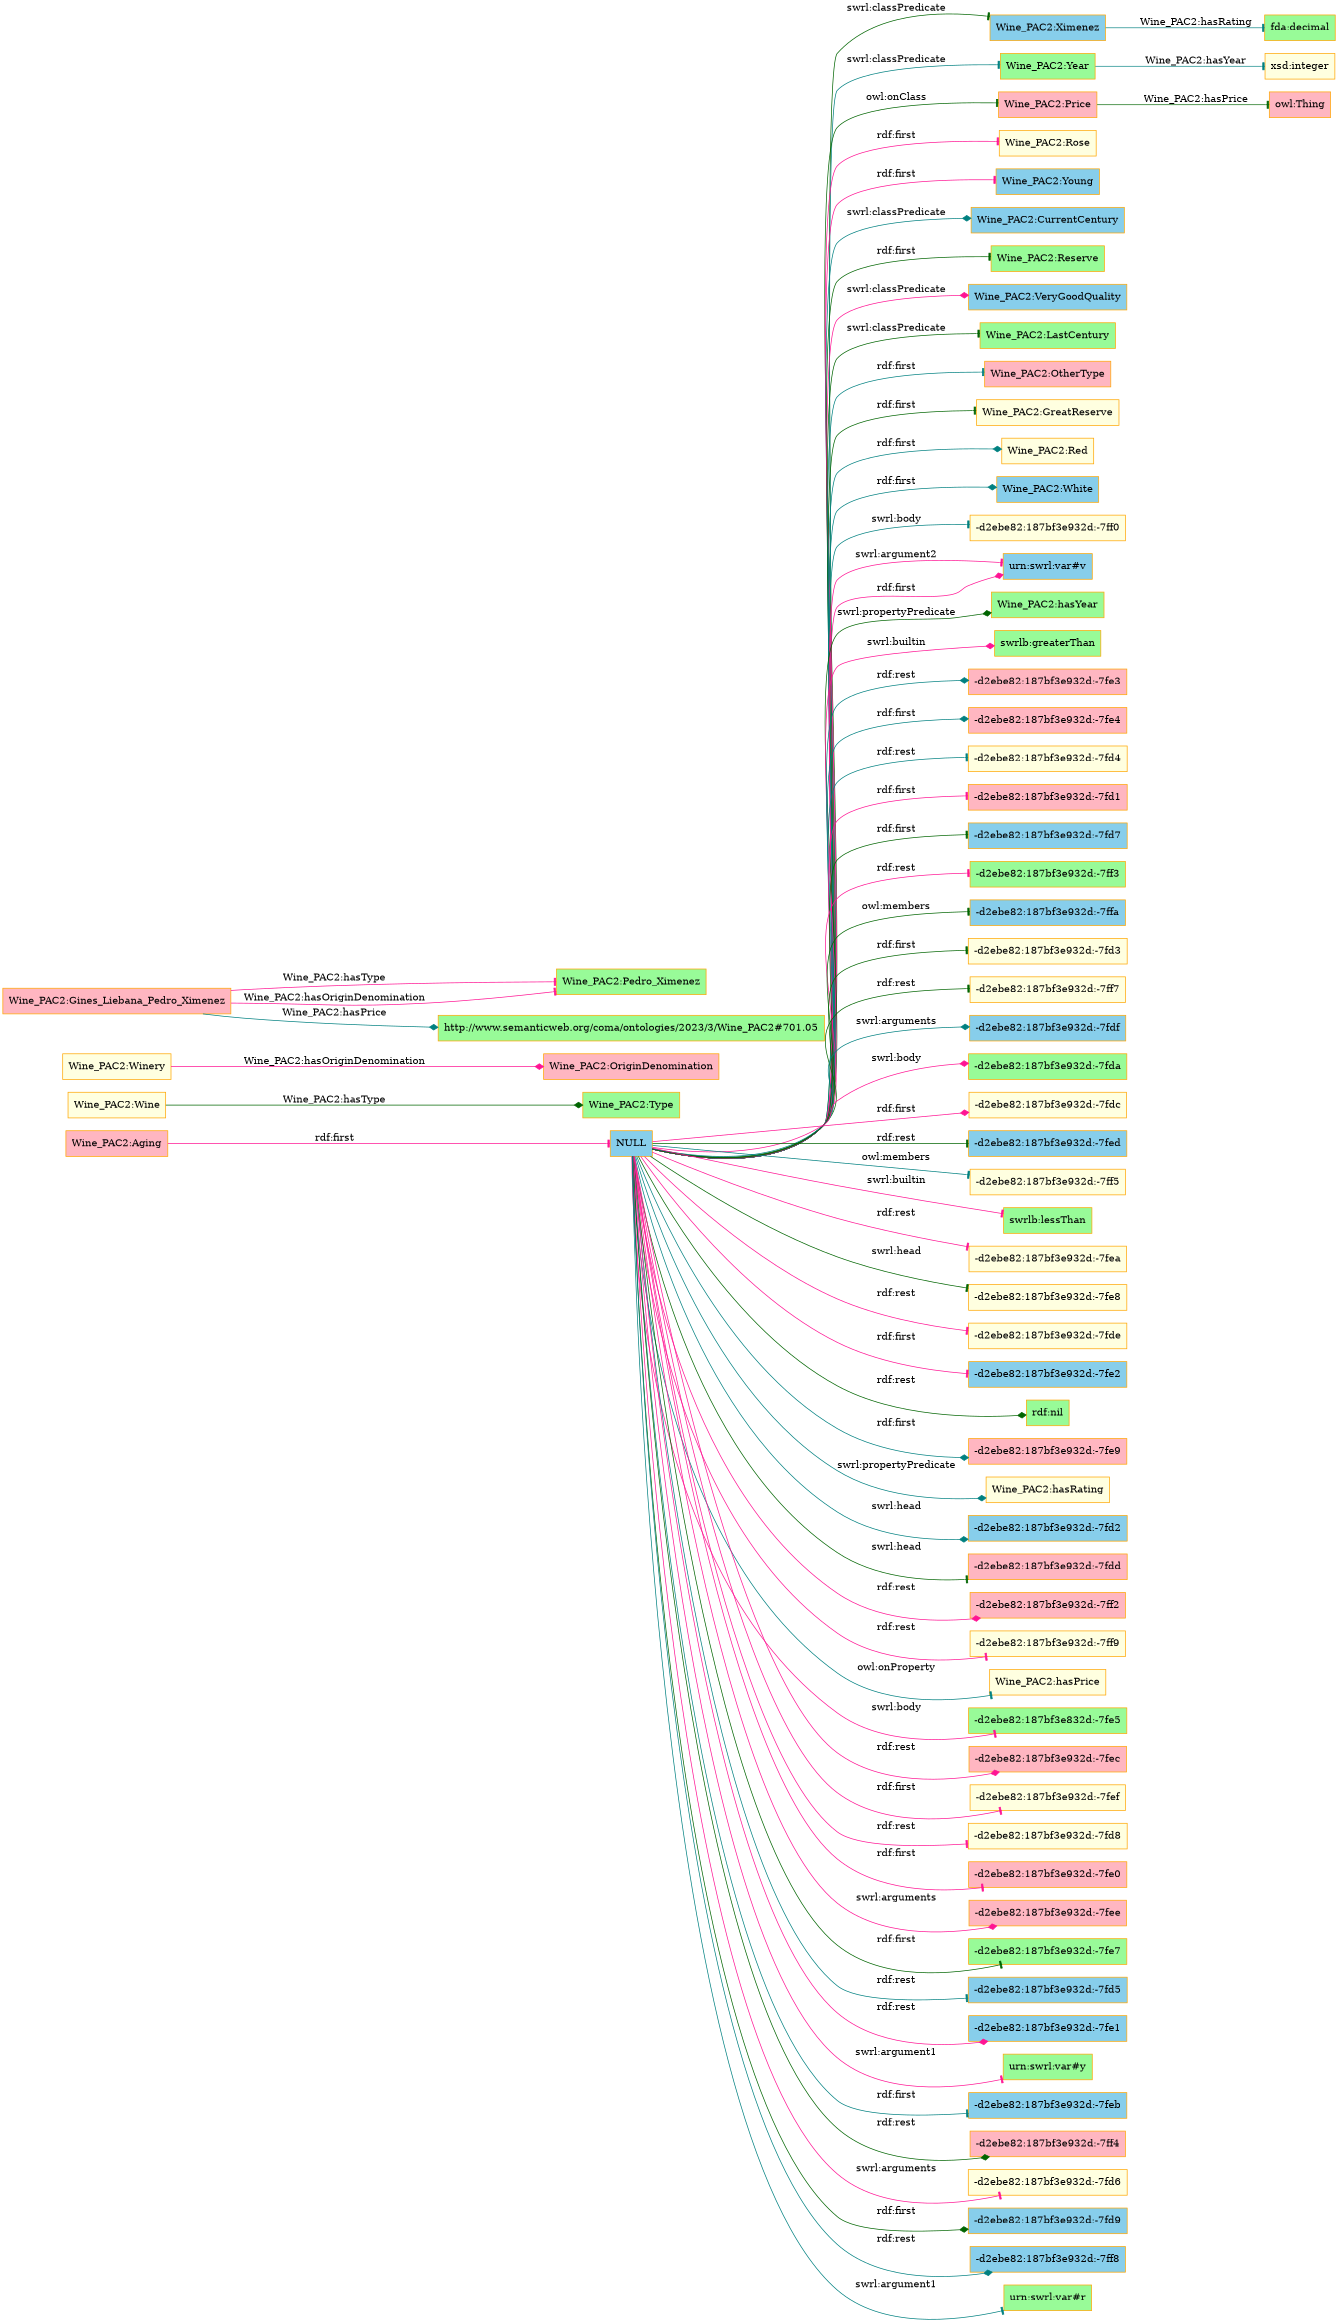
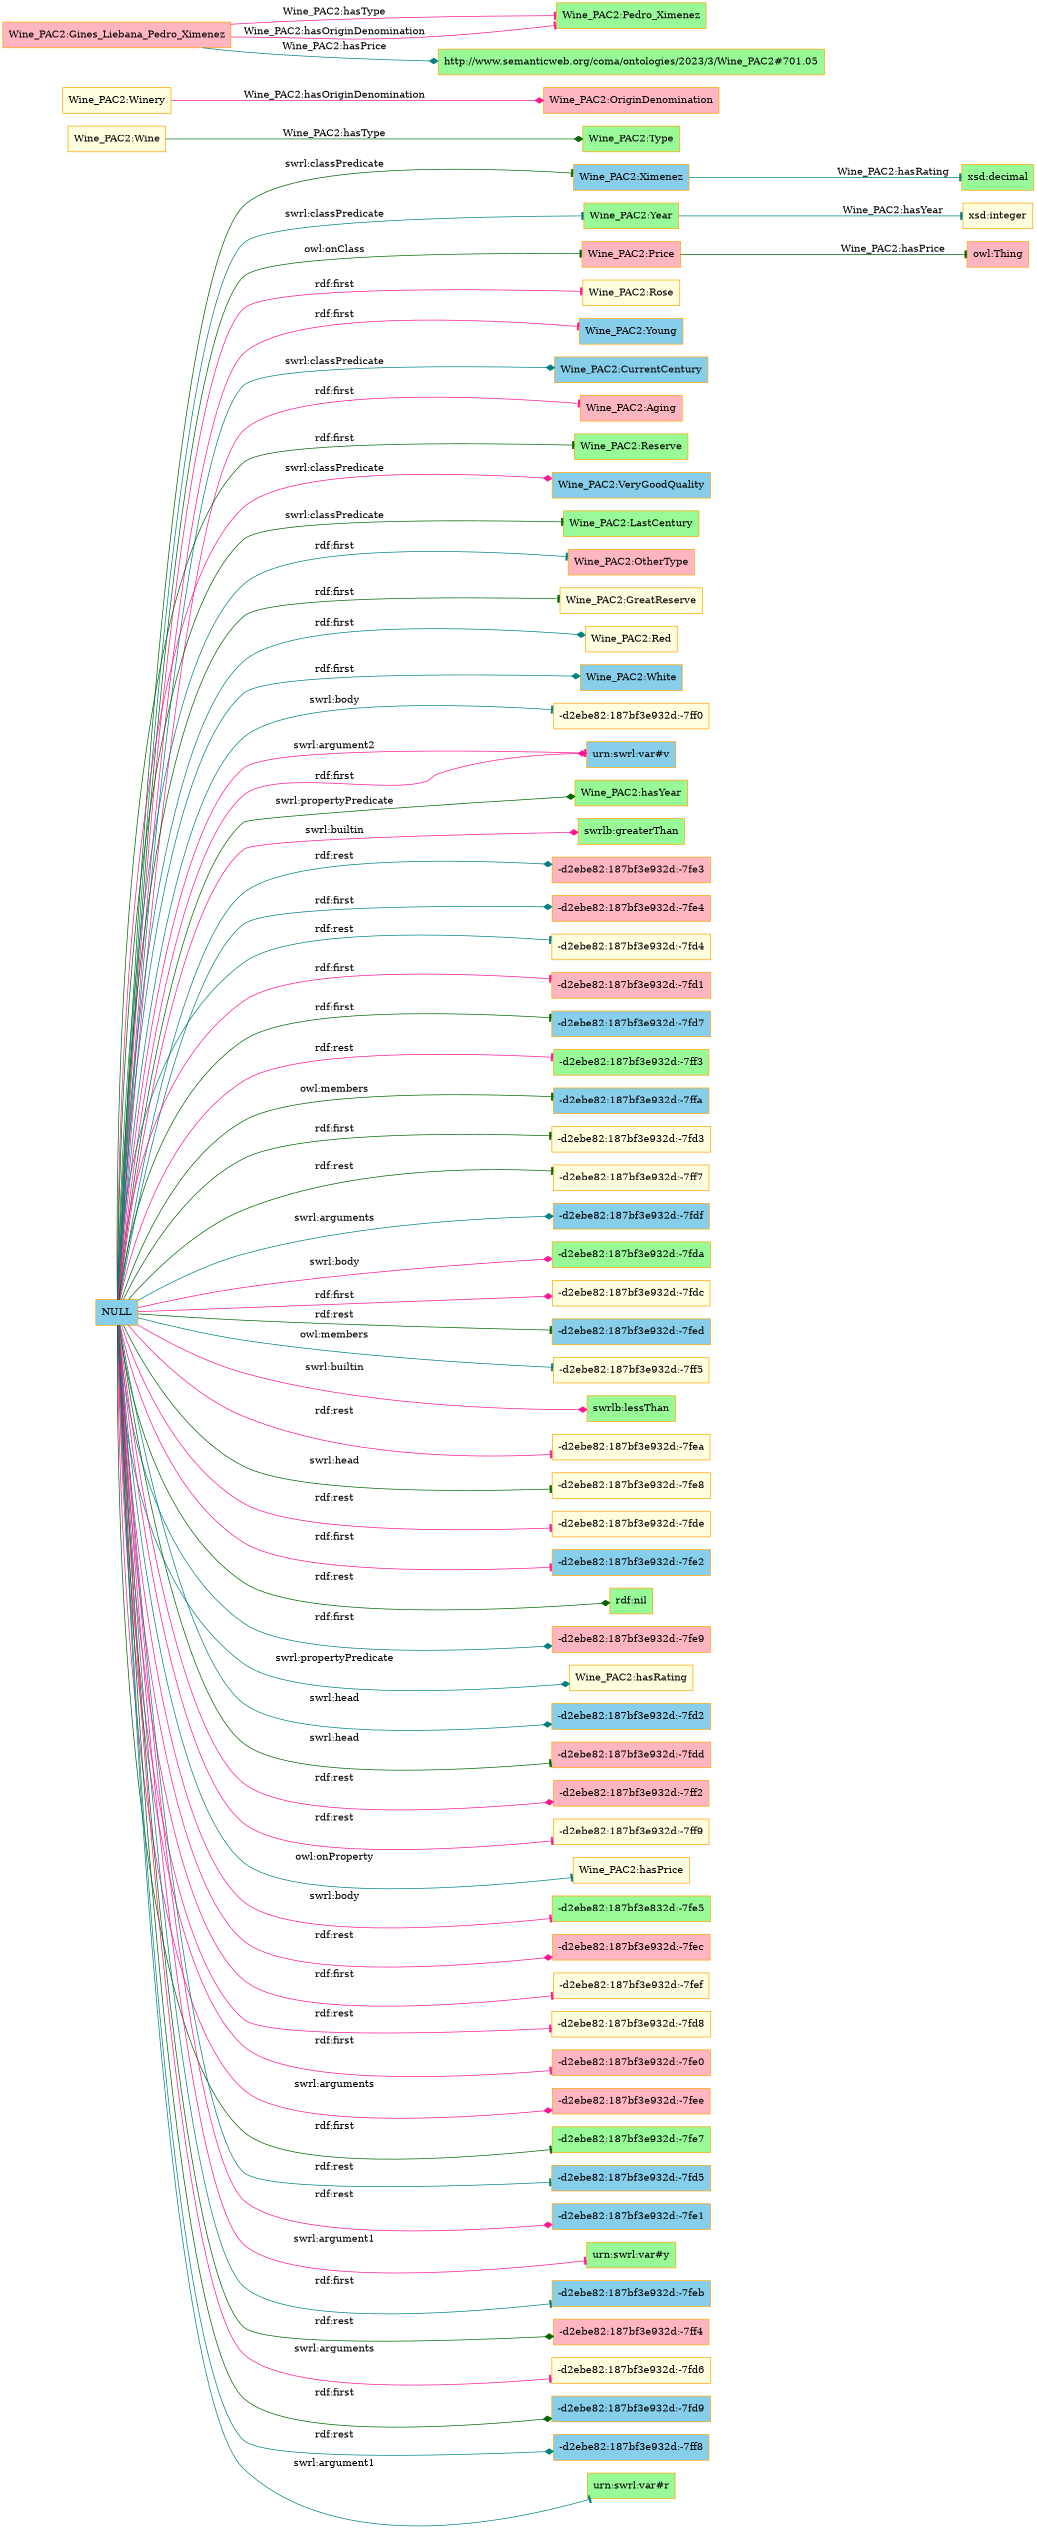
(1300, 28) -> (998, 177)
(387, 1144) -> (178, 692)
(826, 1183) -> (352, 1395)
